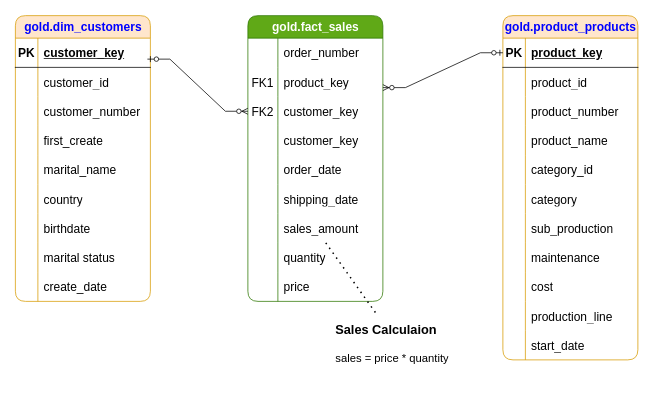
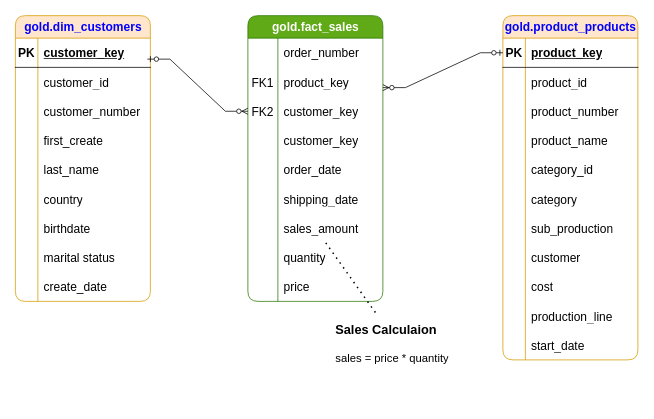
(81, 170) -> (73, 170)
(567, 258) -> (558, 258)
